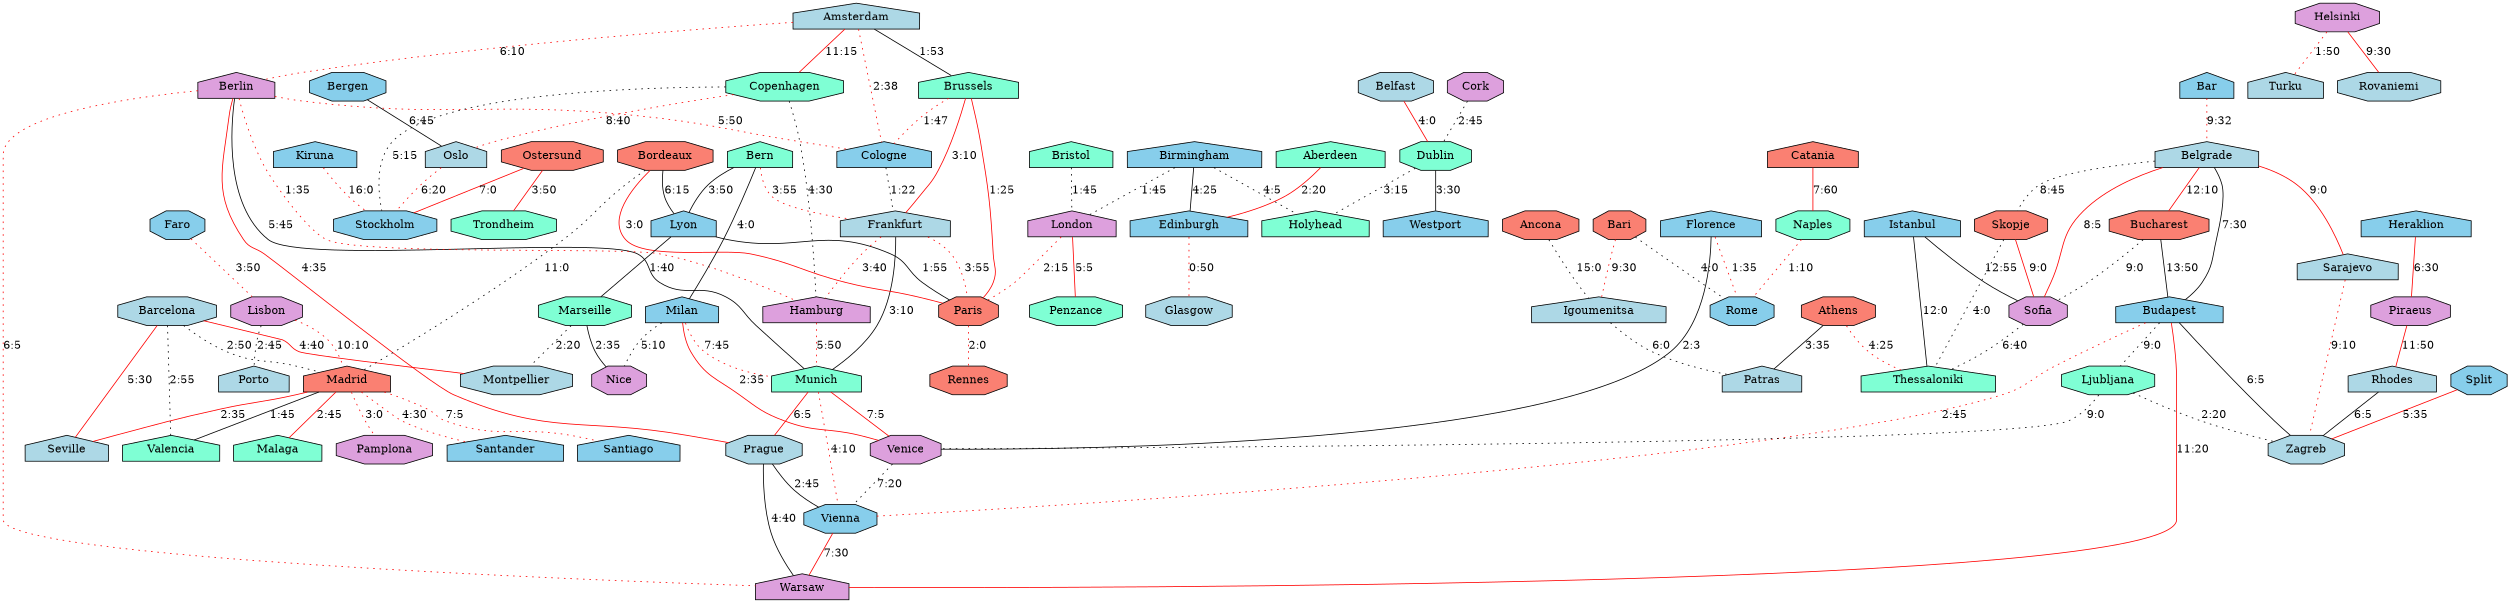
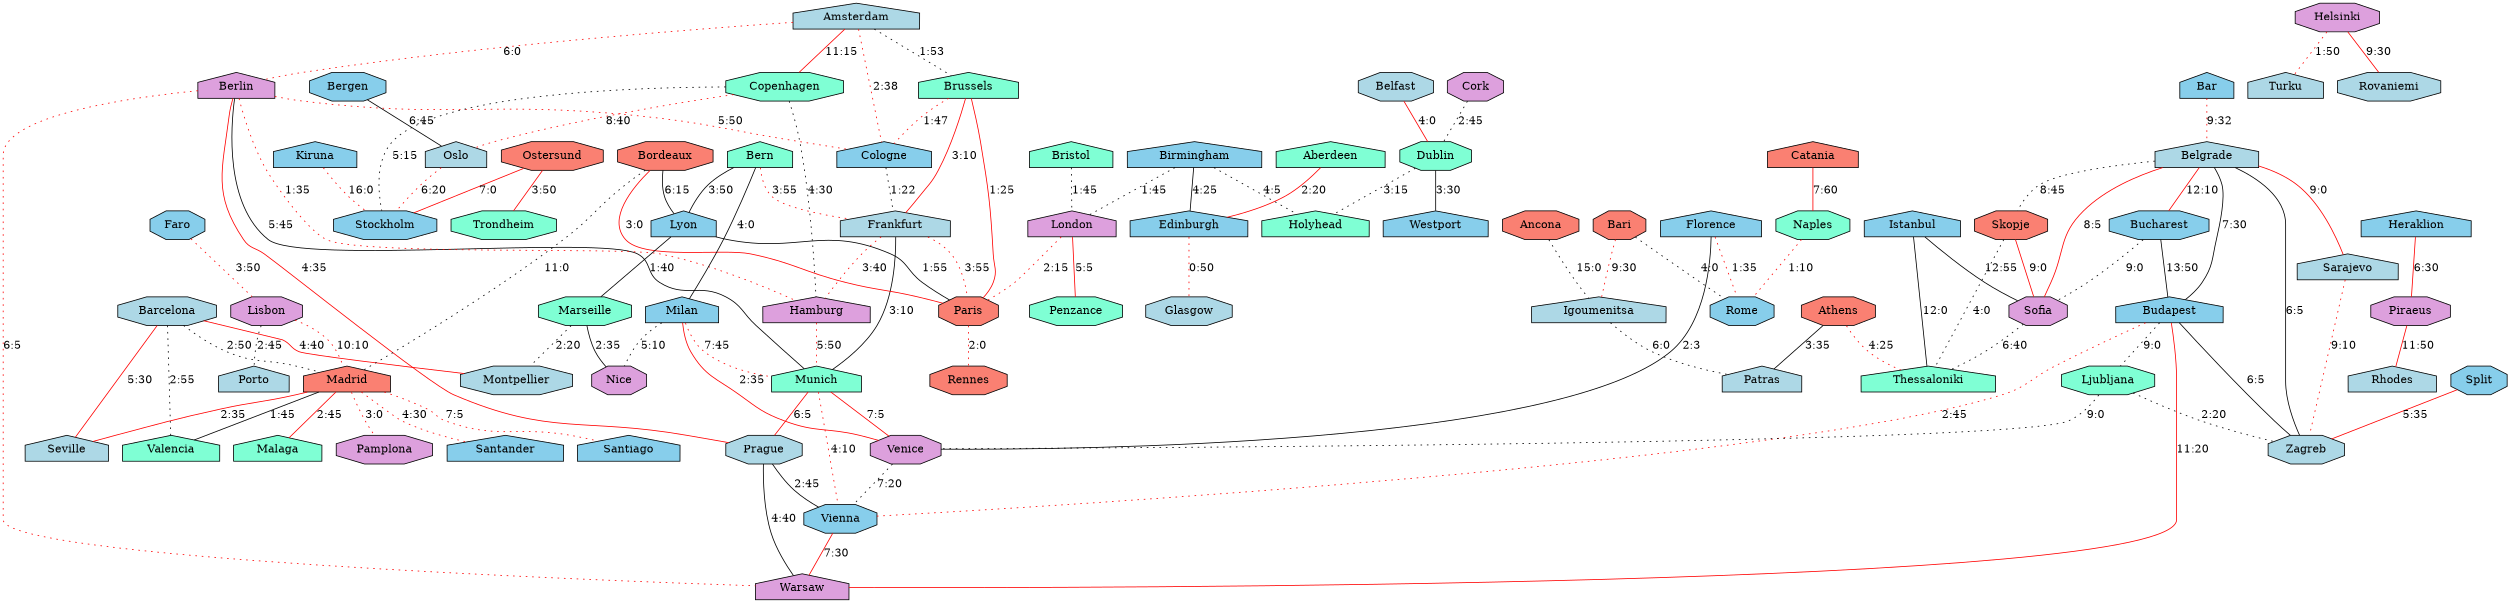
(513, 52) -> (513, 52)
(913, 52) -> (913, 52)
(2159, 225) -> (2159, 225)
(2351, 414) -> (2286, 291)
